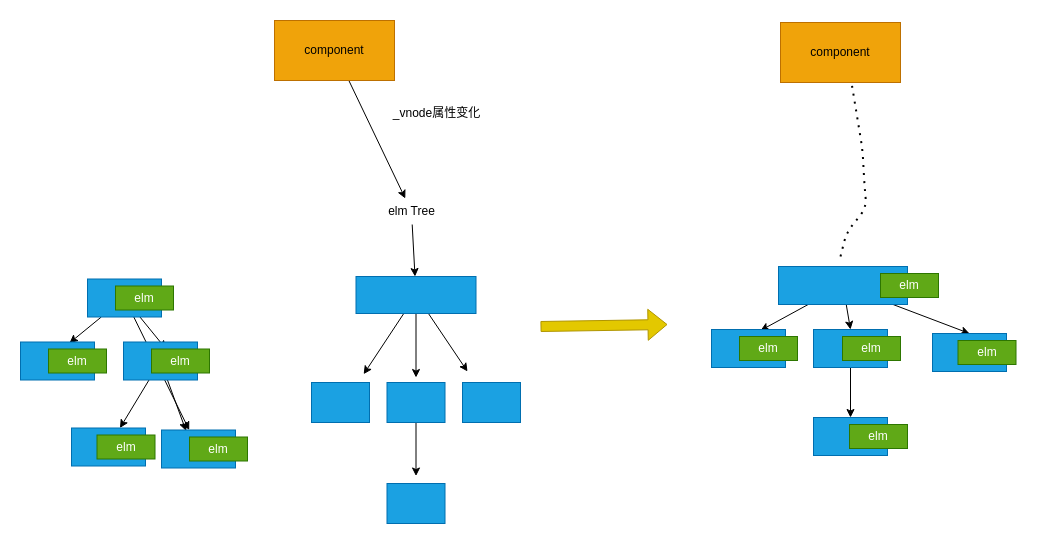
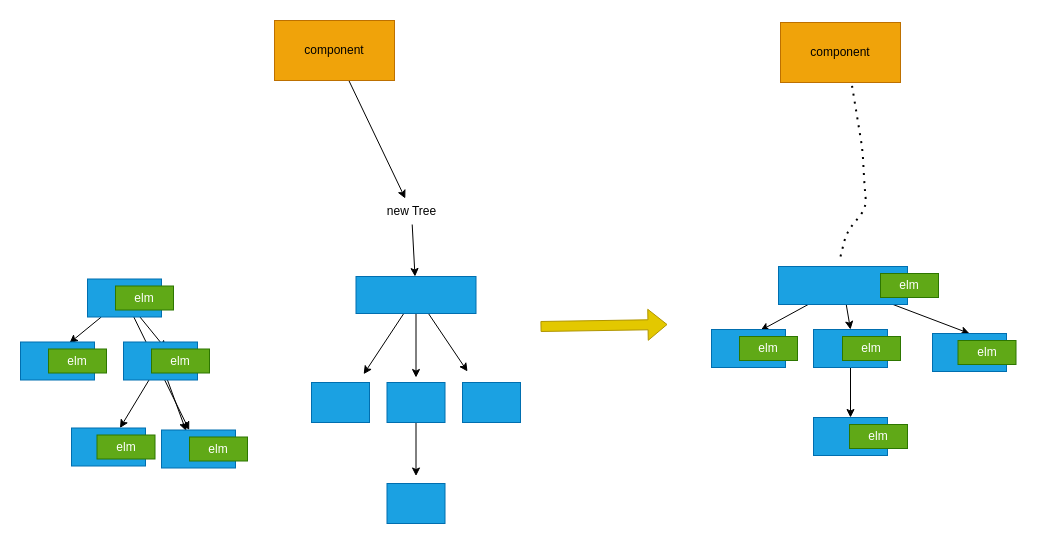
(436, 114) -> none
(412, 212) -> (412, 212)
